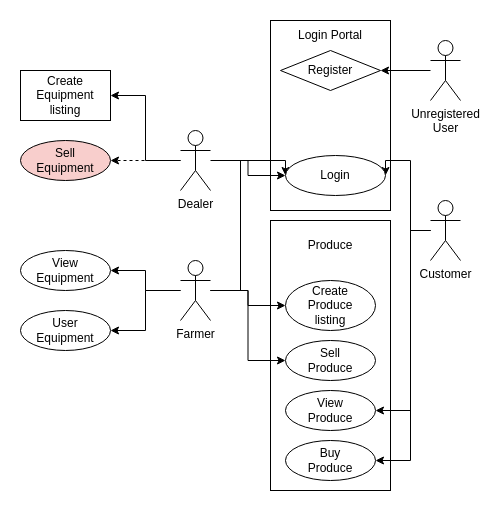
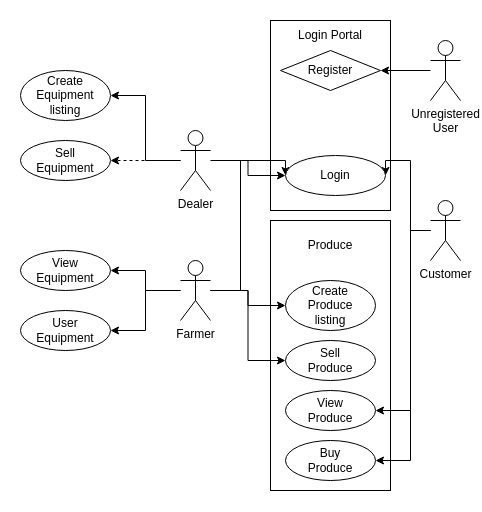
(66, 96) -> (66, 96)
(66, 161) -> (66, 161)
